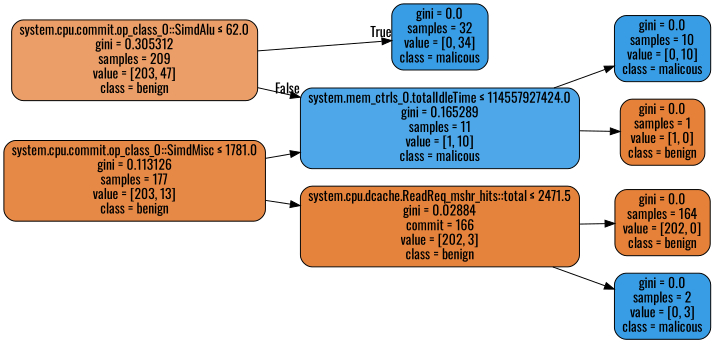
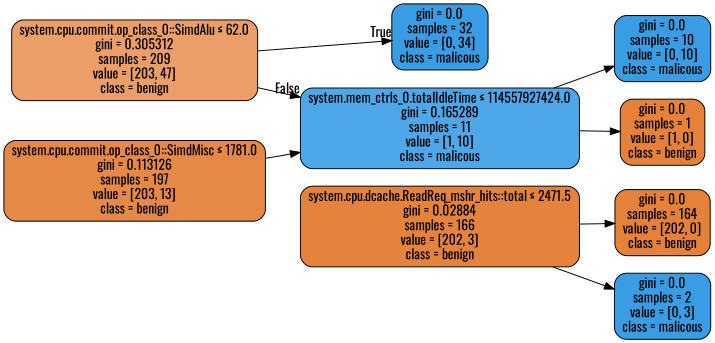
(135, 180) -> (135, 180)
(278, 202) -> none
(440, 226) -> (440, 226)
